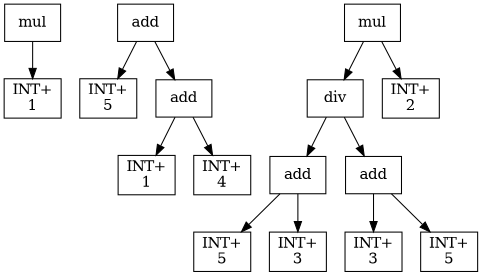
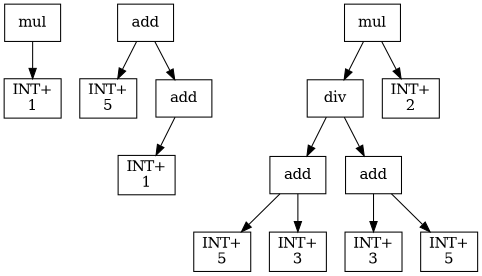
(222, 175) -> none
